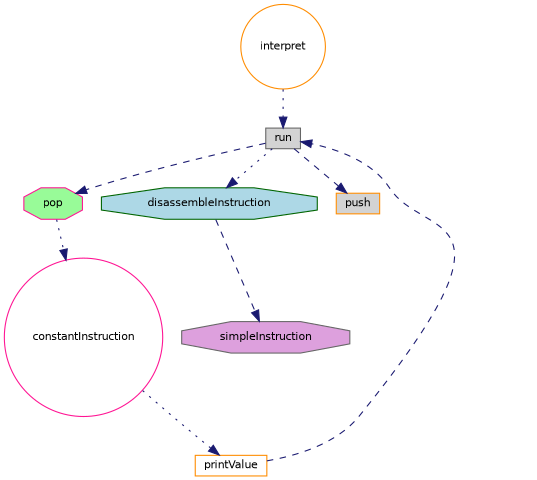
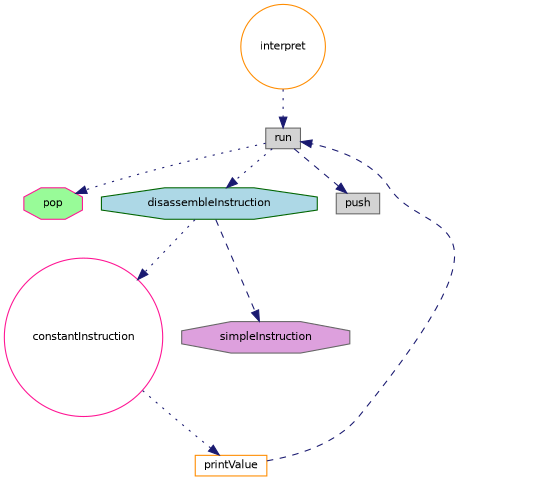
(175, 165) -> (175, 165)
(358, 204) -> (358, 204)
(60, 235) -> (170, 246)
